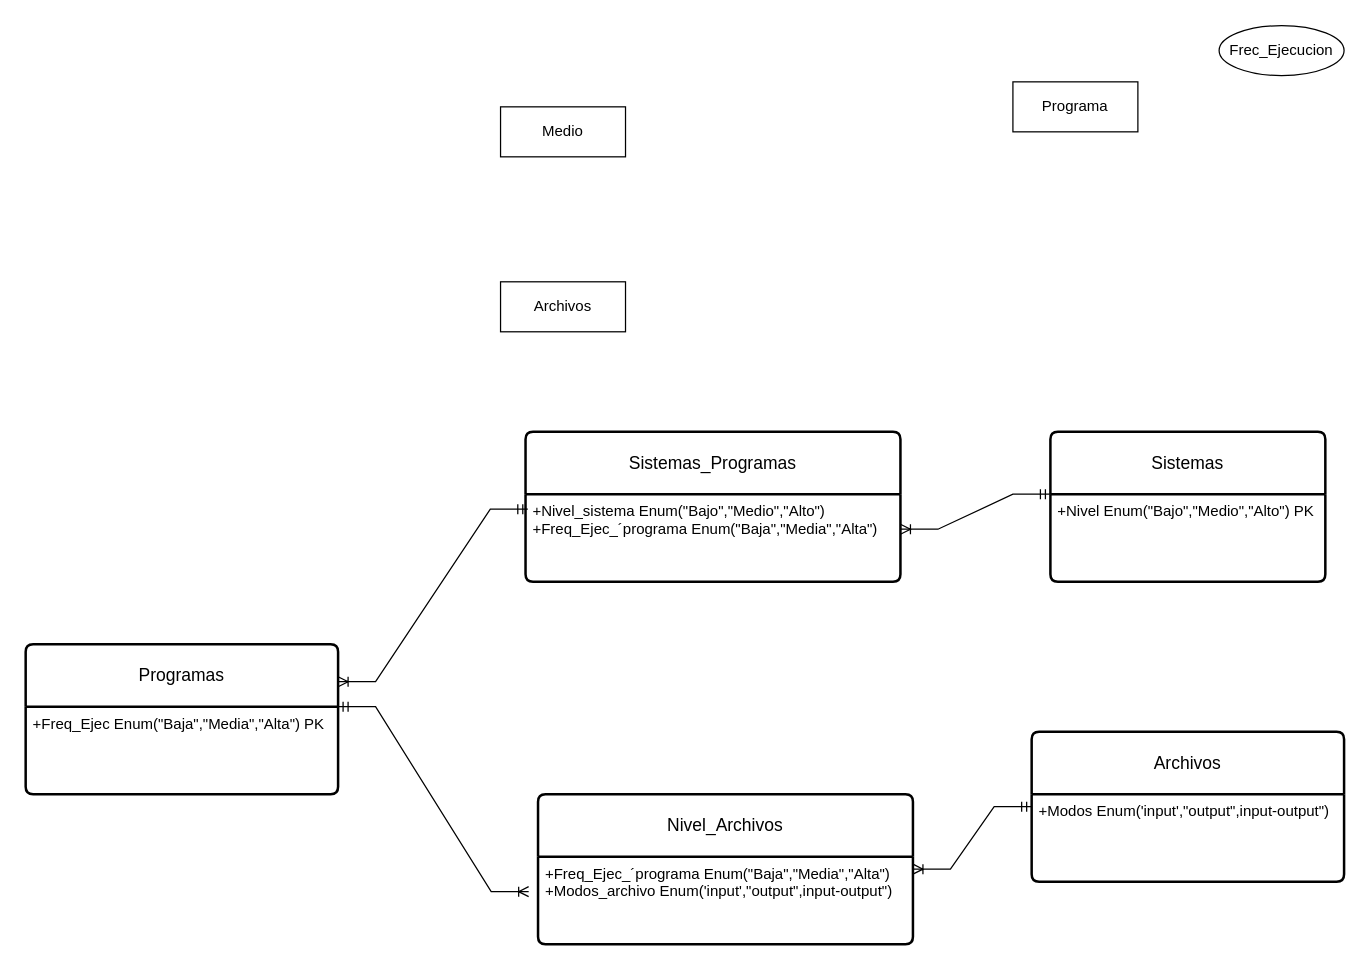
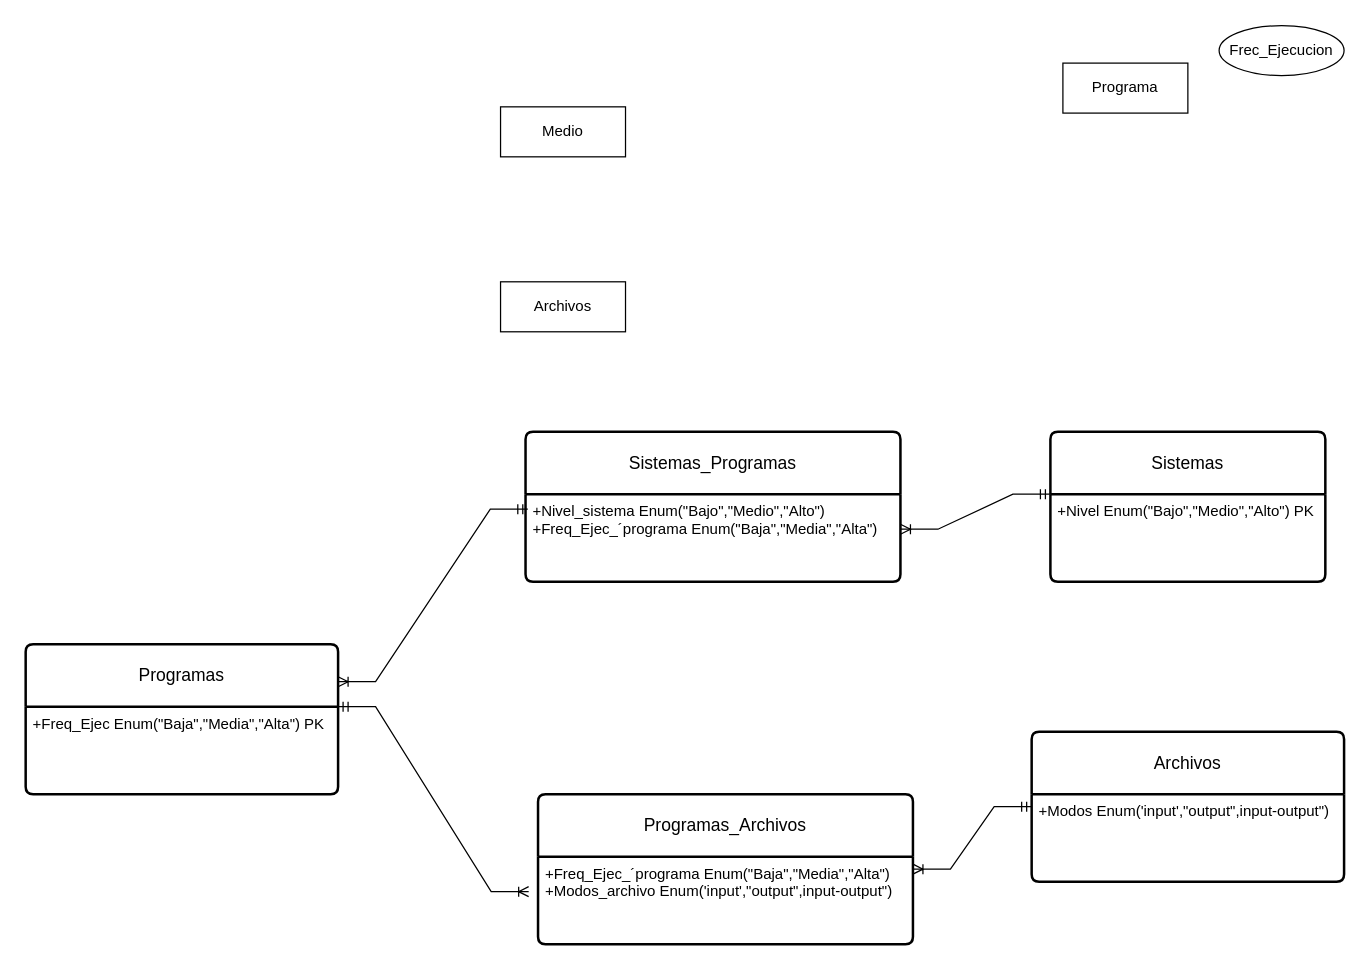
(1076, 107) -> (1126, 88)
(726, 826) -> (726, 826)
